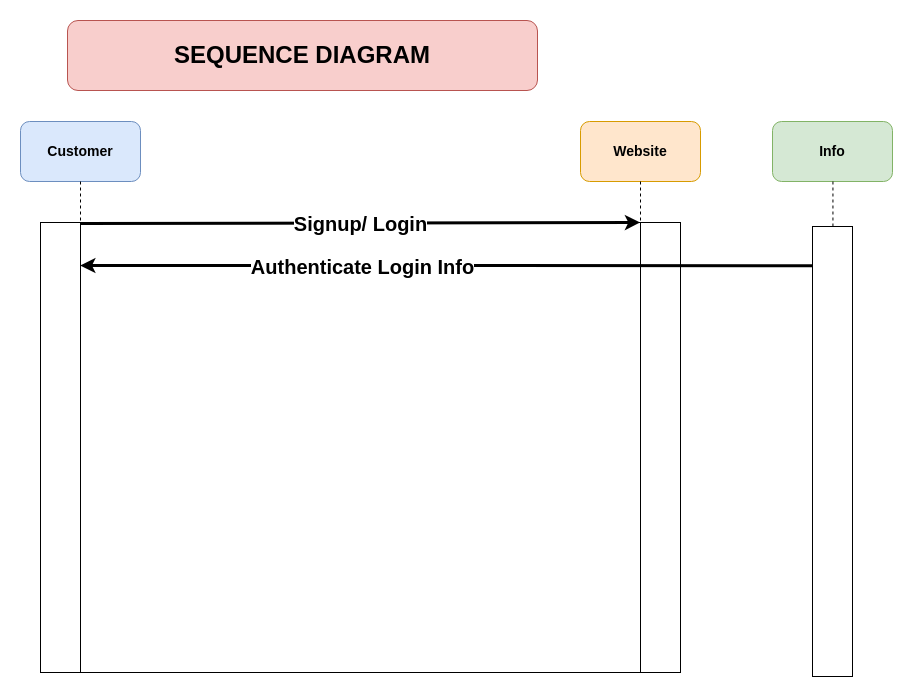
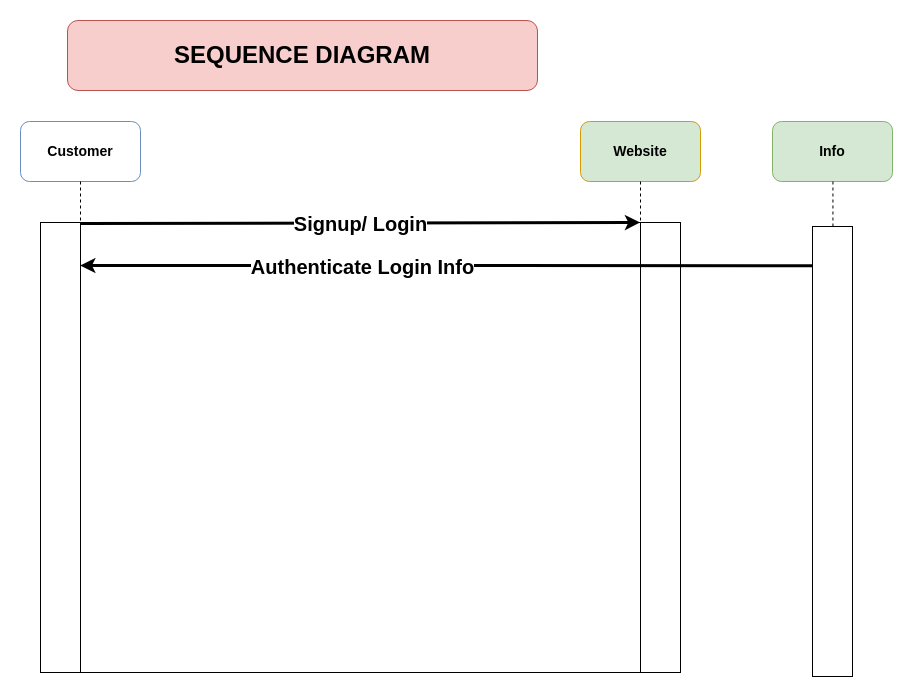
(81, 152) -> (81, 152)
(641, 152) -> (641, 152)
